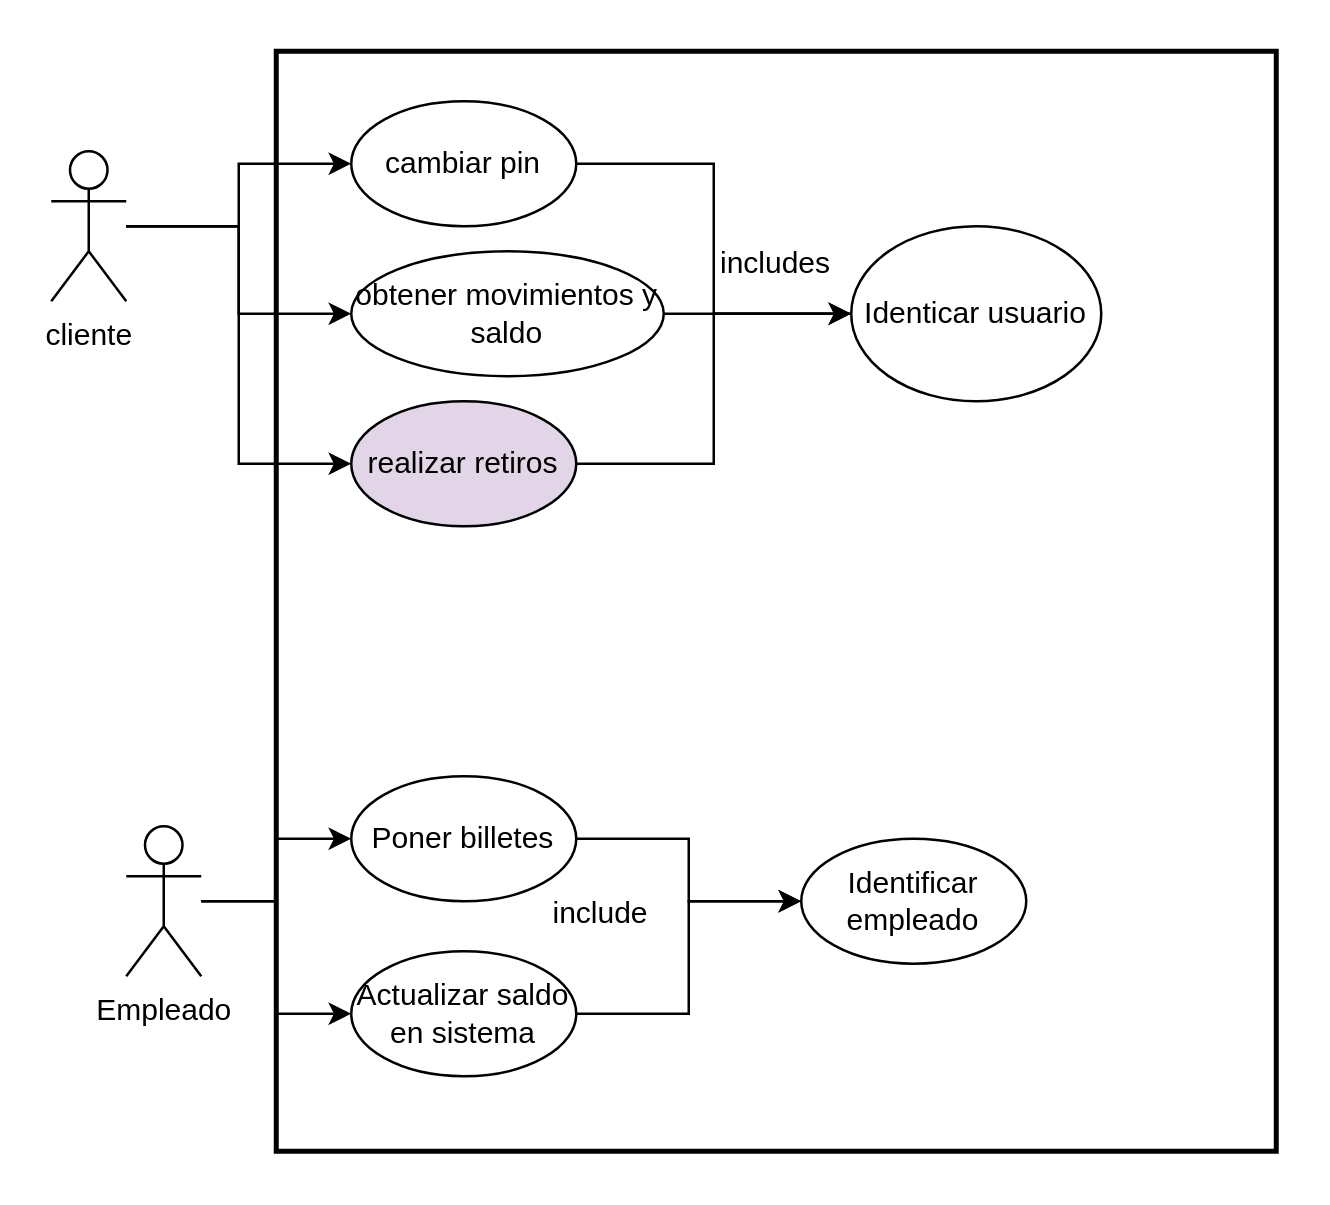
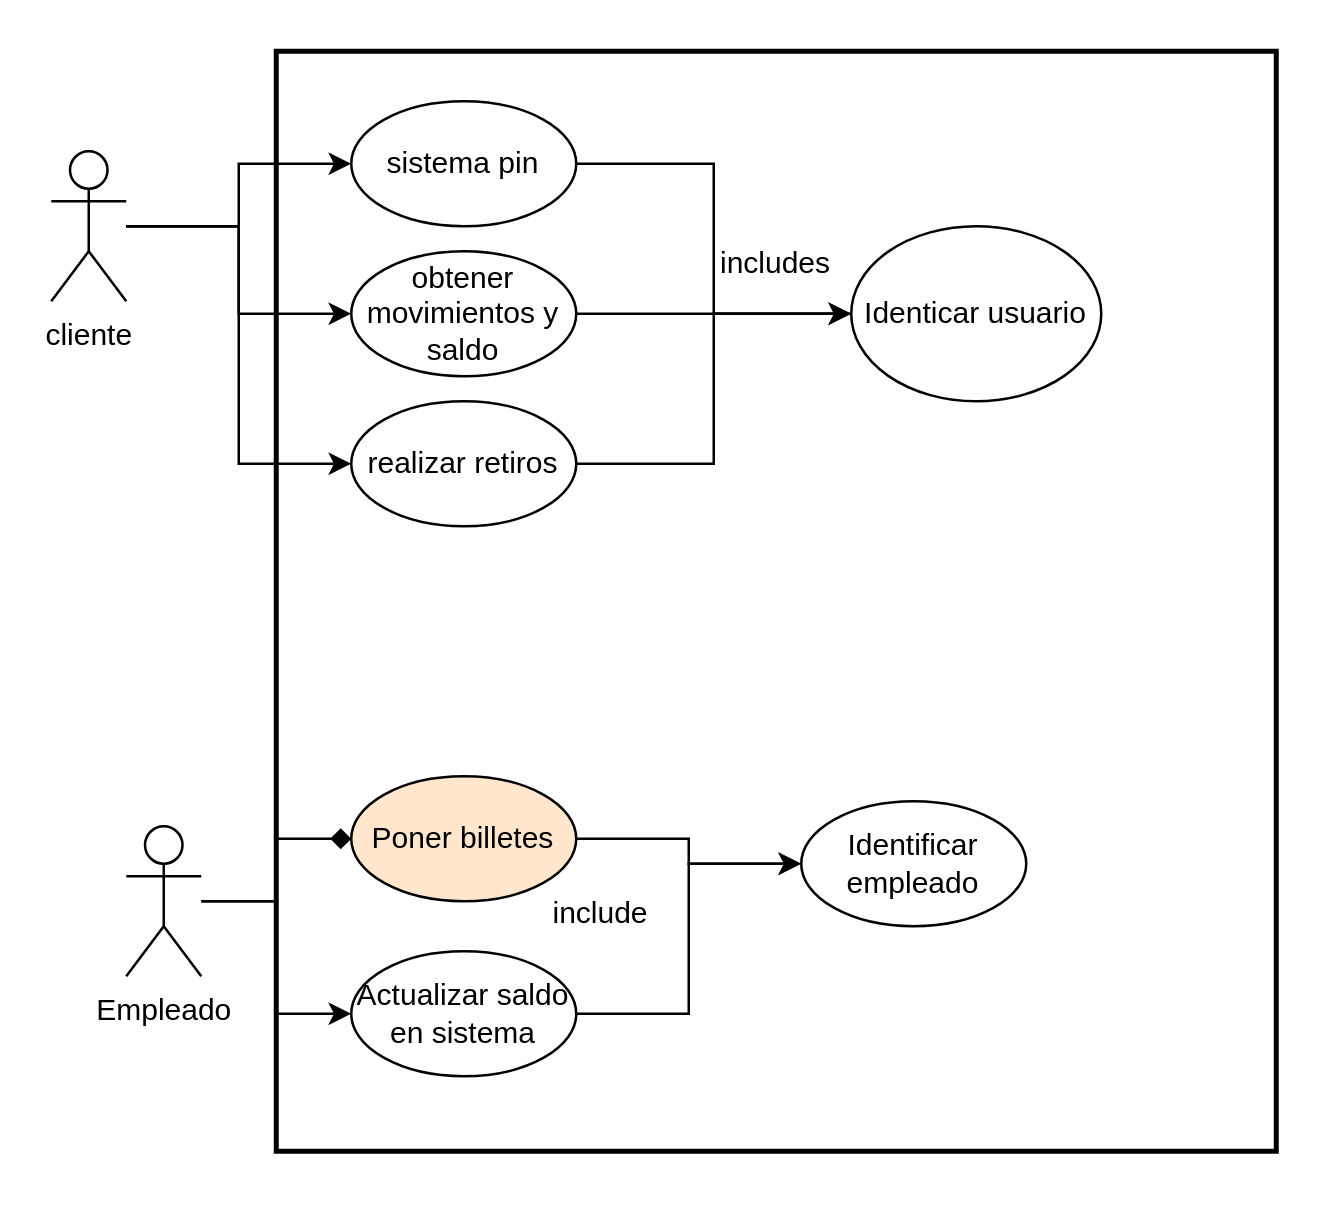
(464, 164) -> (464, 164)
(508, 314) -> (464, 314)
(464, 464) -> (464, 464)
(332, 839) -> (331, 839)
(464, 839) -> (464, 839)
(914, 901) -> (914, 864)
